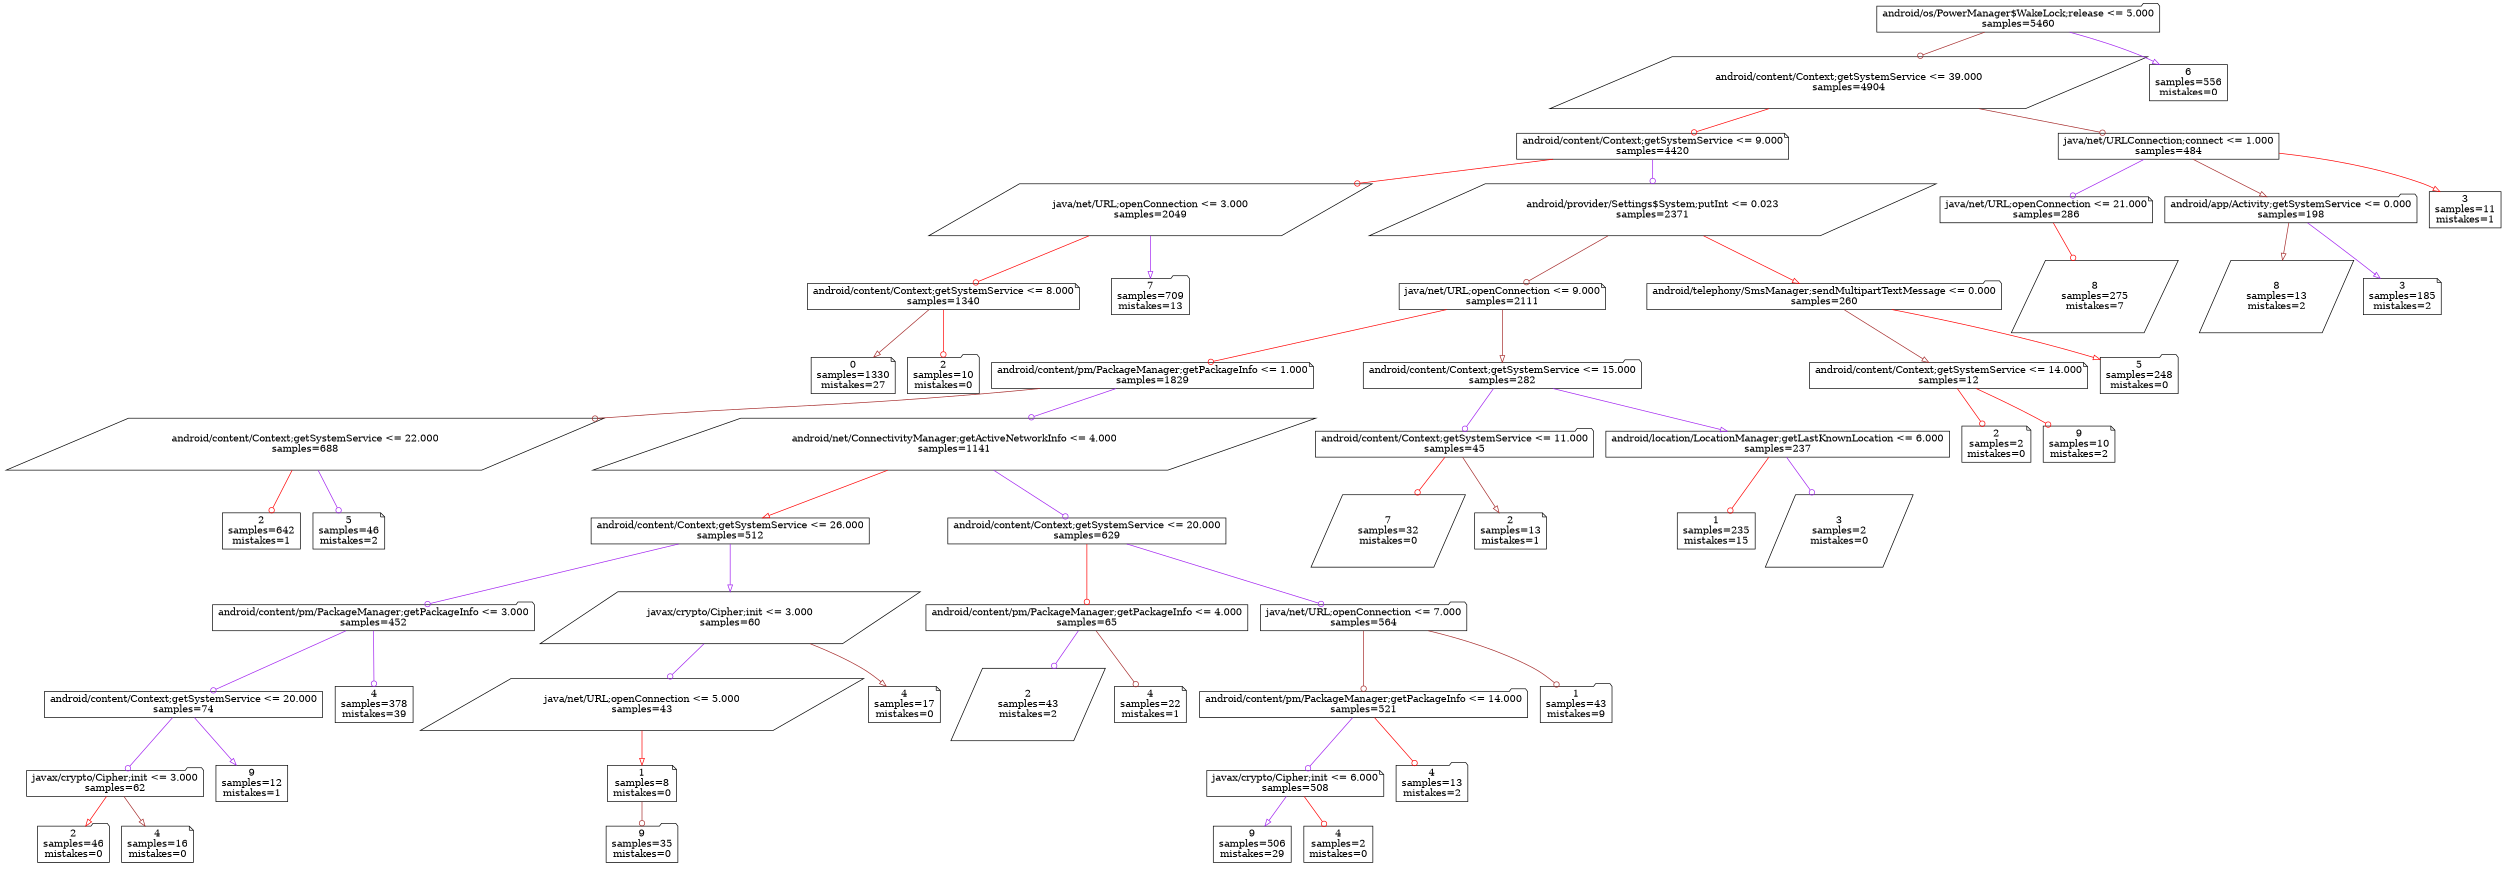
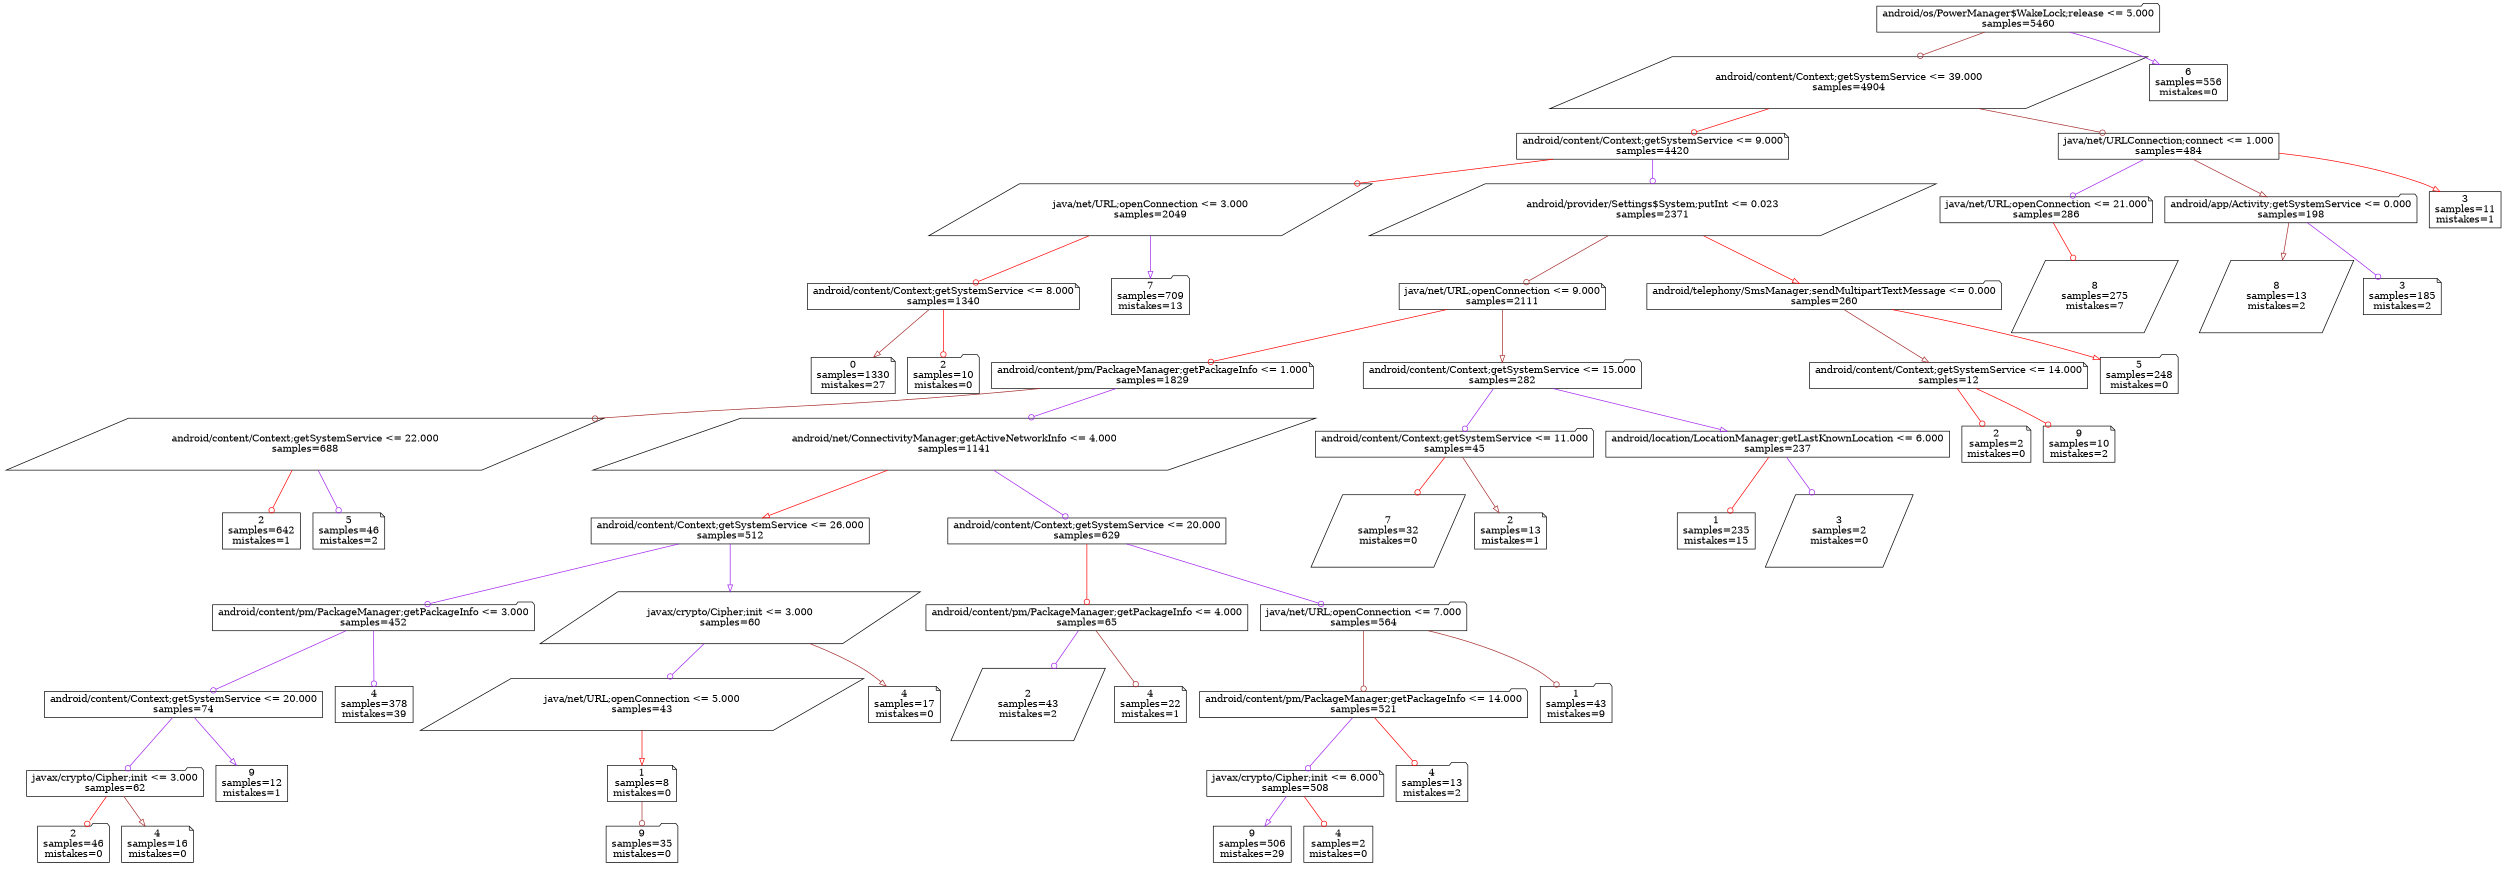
(2342, 249) -> (2342, 249)
(98, 808) -> (98, 808)
